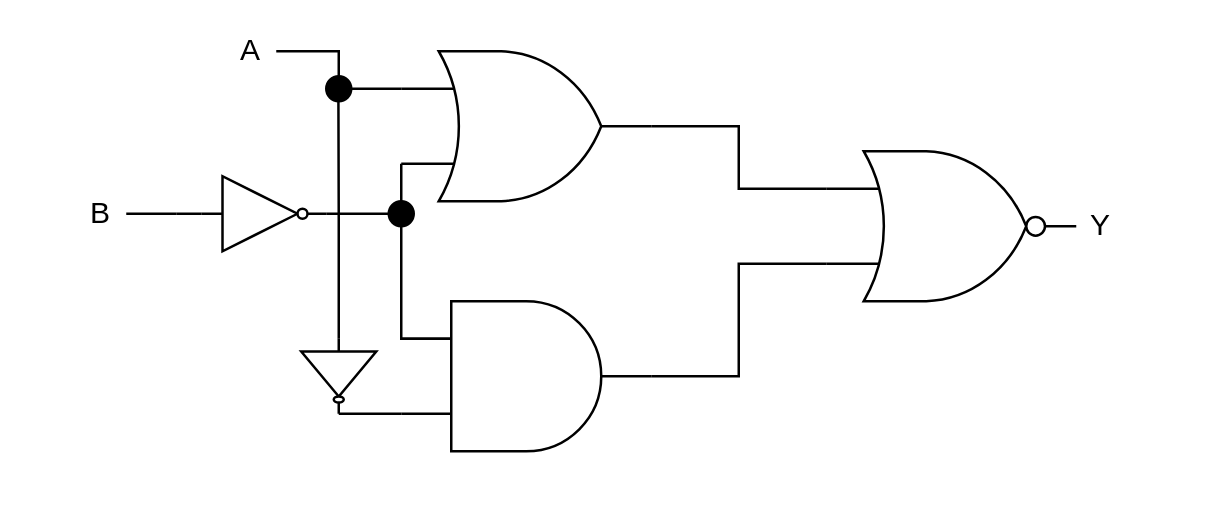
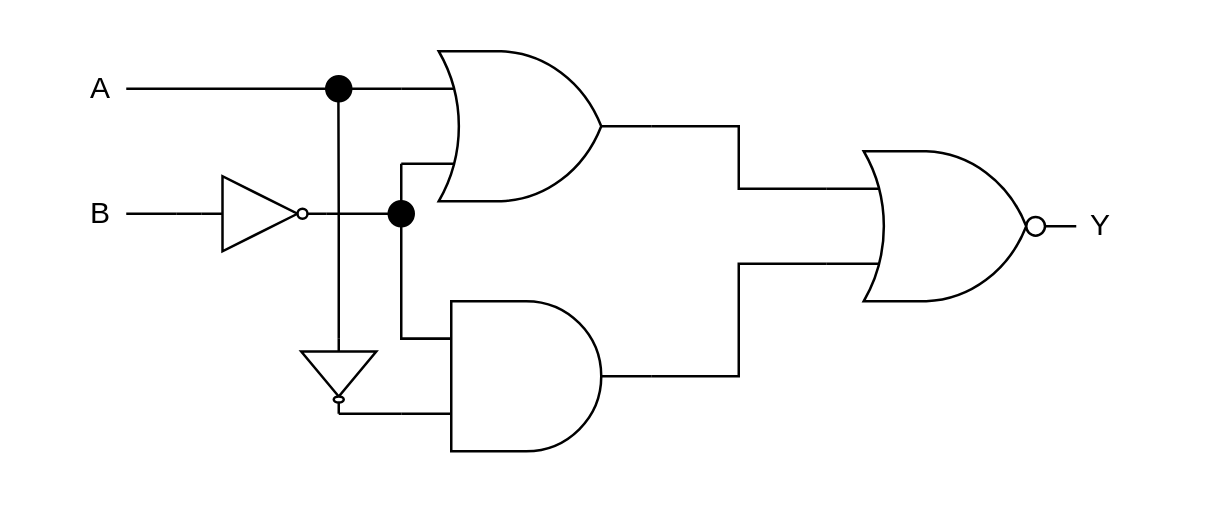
(251, 51) -> (101, 89)
